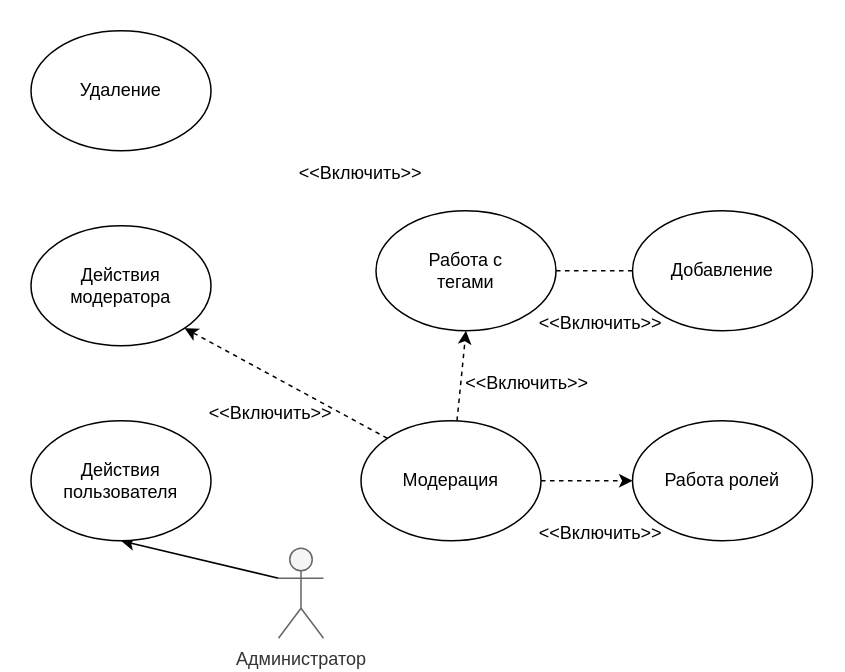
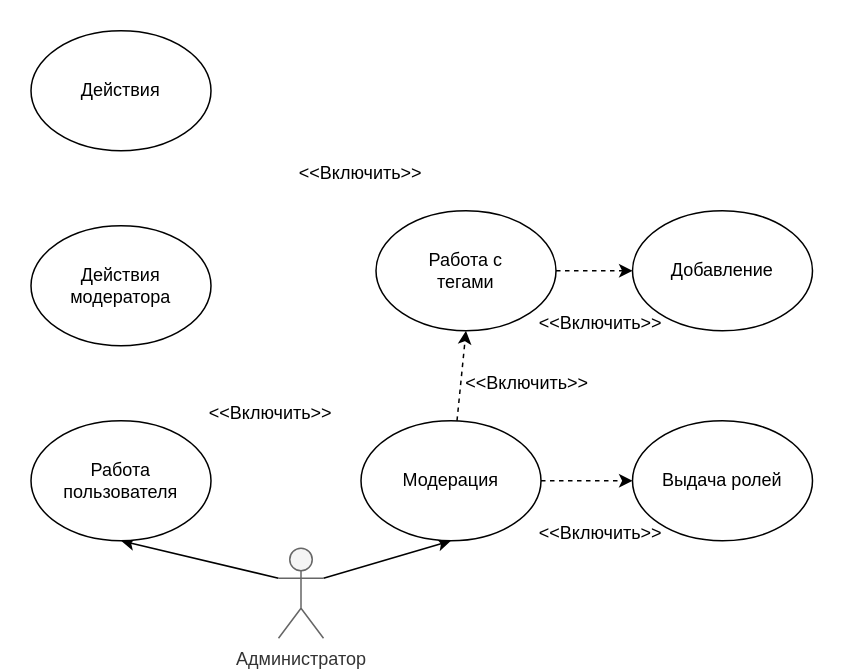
(121, 91) -> (121, 91)
(625, 271) -> (621, 271)
(290, 386) -> none
(121, 481) -> (121, 481)
(722, 481) -> (722, 481)
none -> (383, 561)
